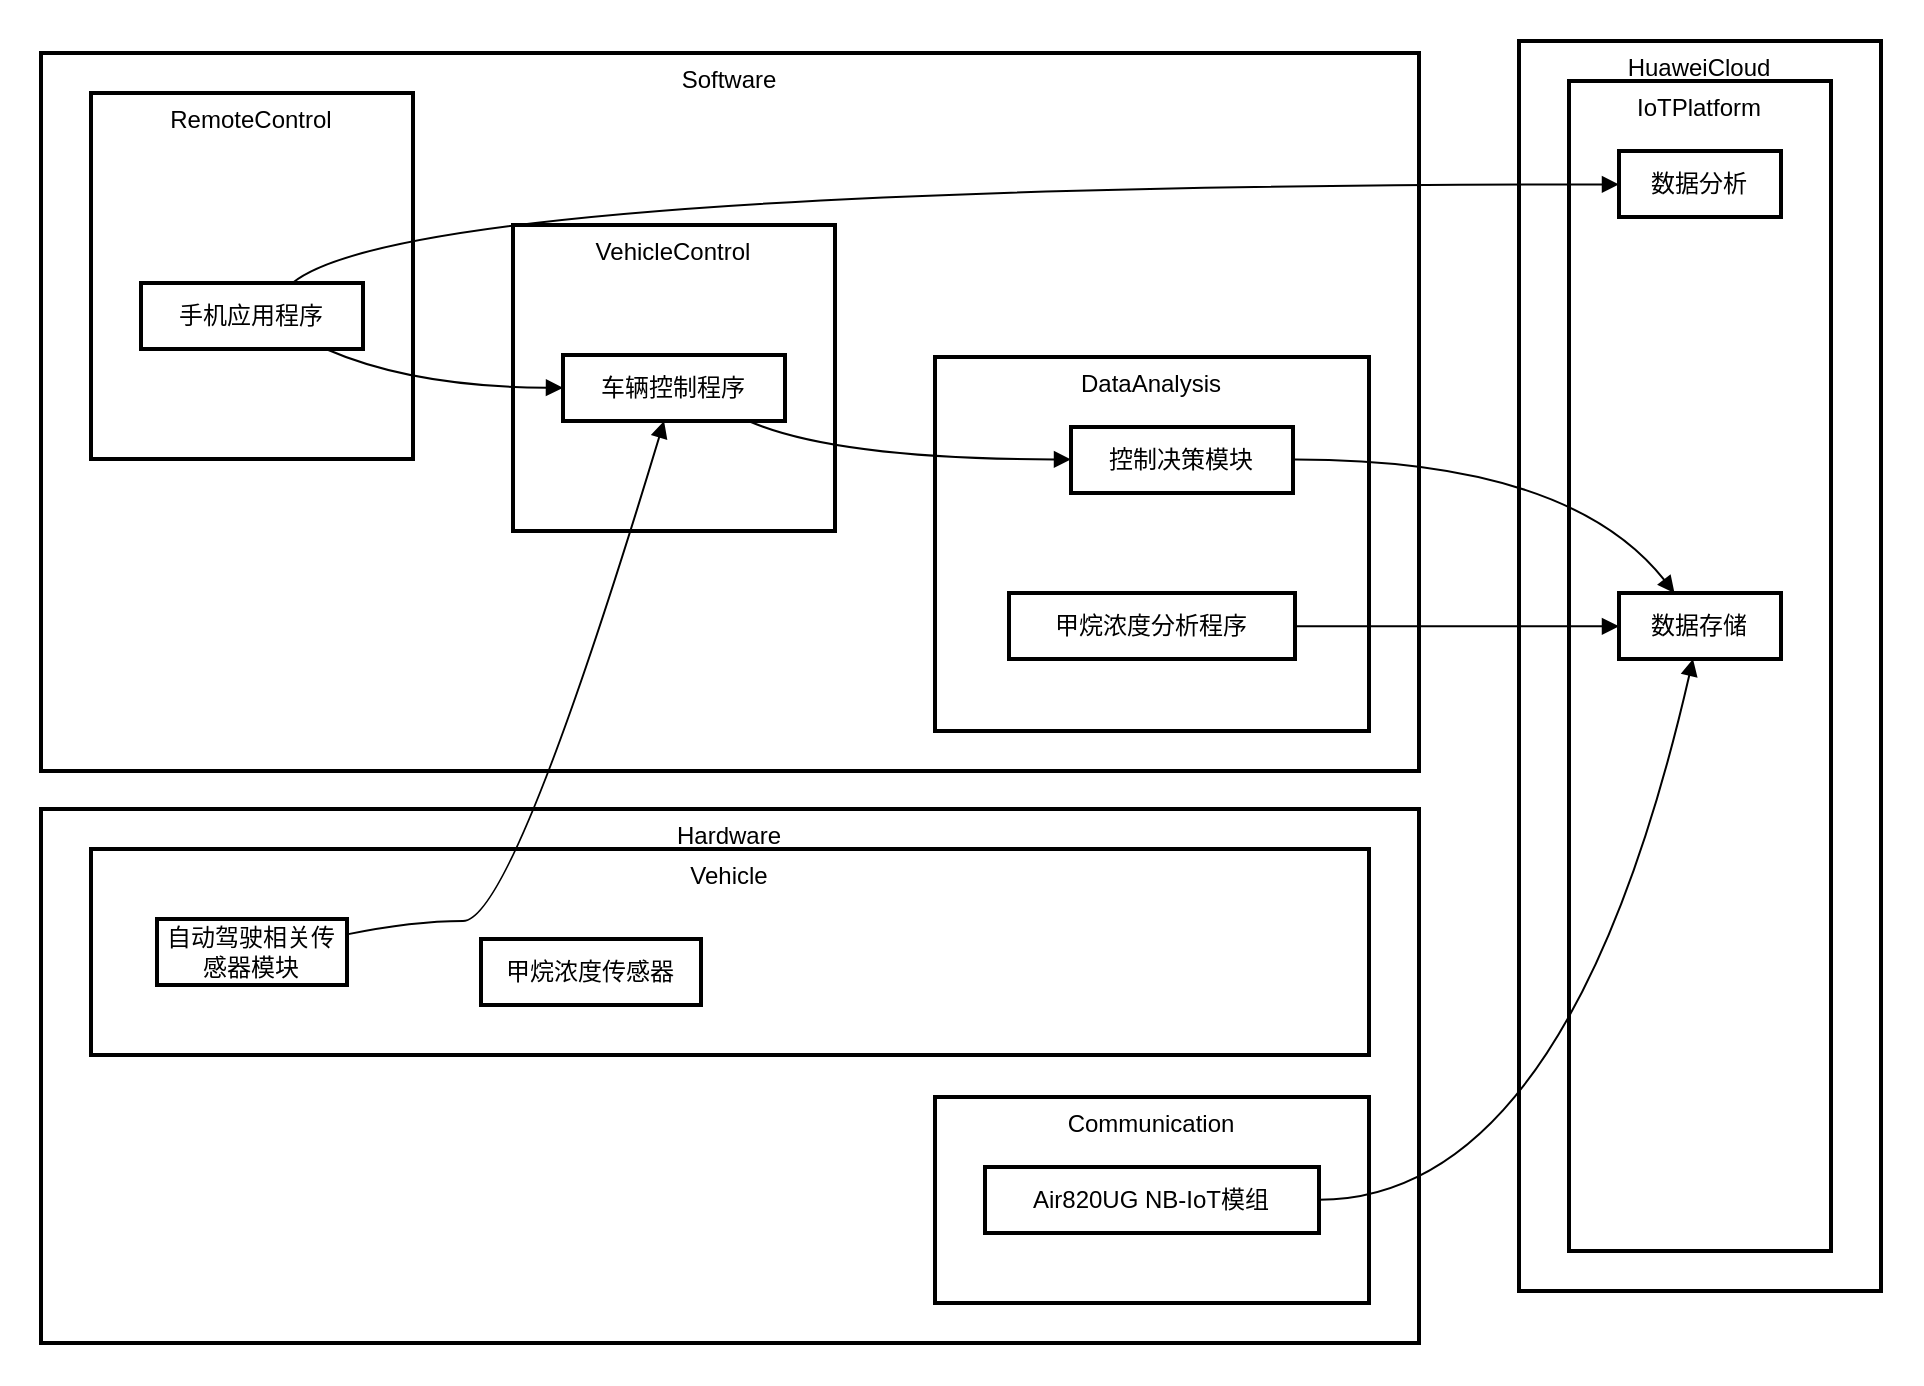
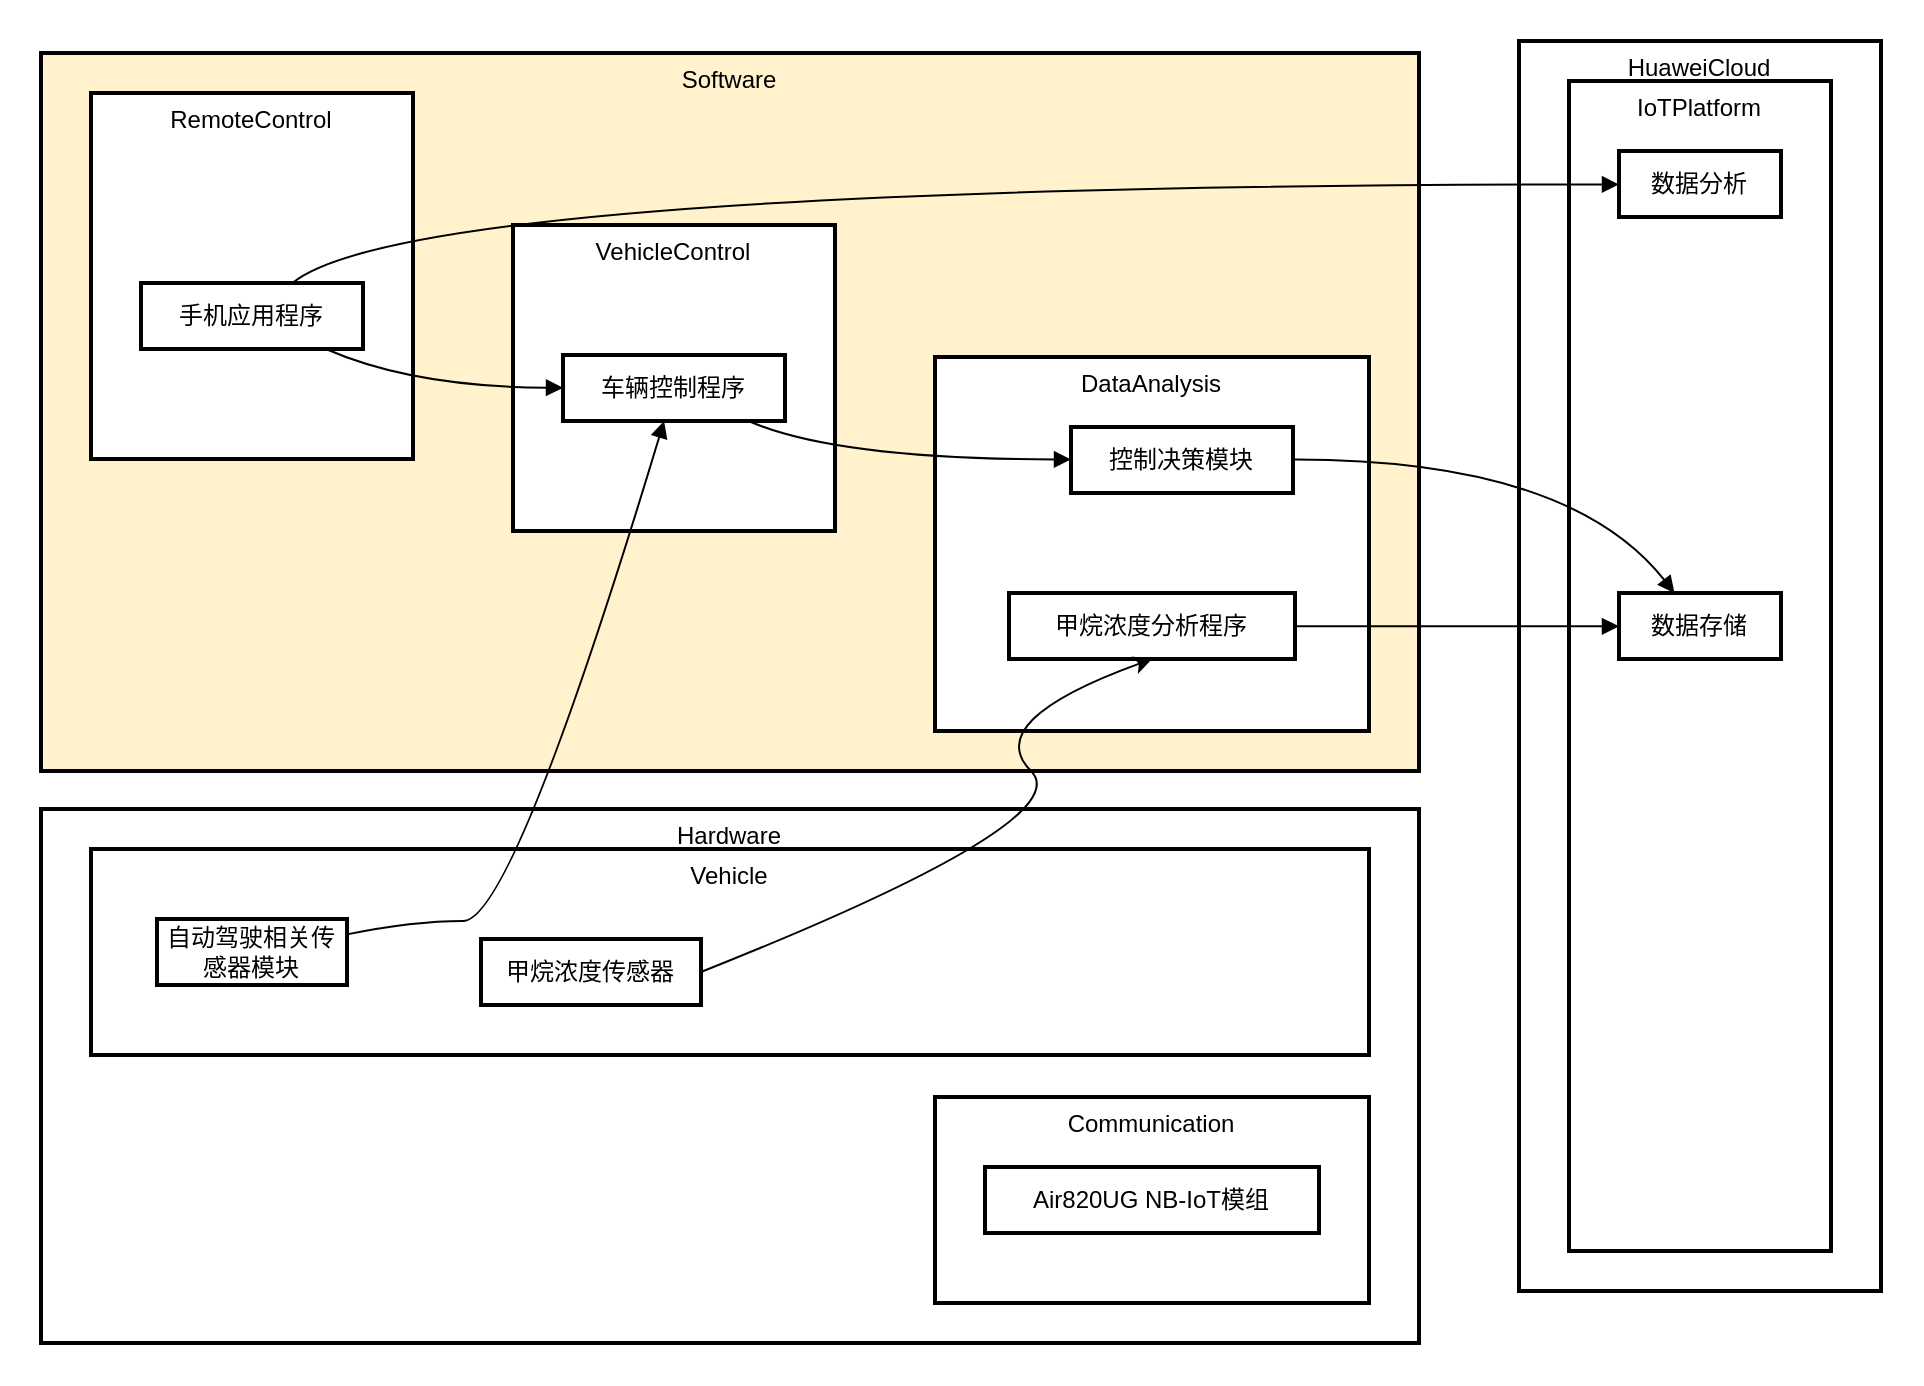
(730, 81) -> (730, 81)
none -> (964, 852)
(1578, 1000) -> none
